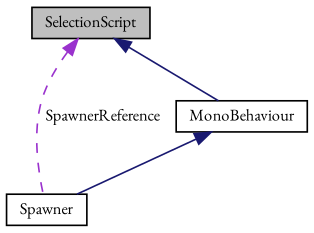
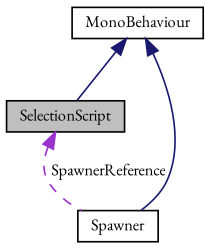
(174, 74) -> (97, 76)
